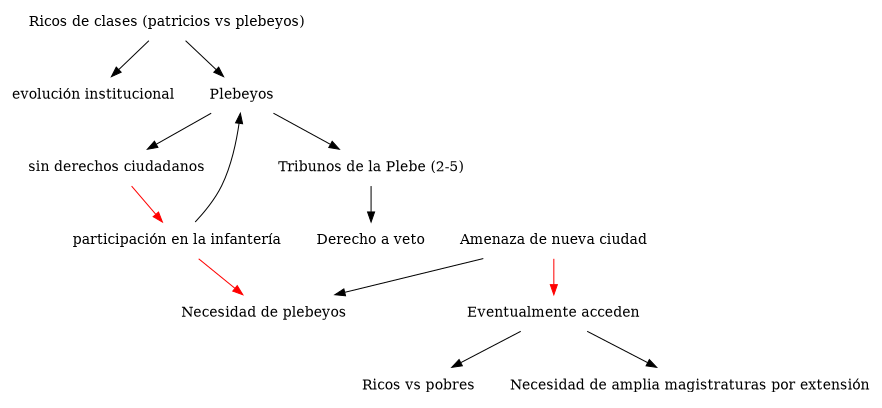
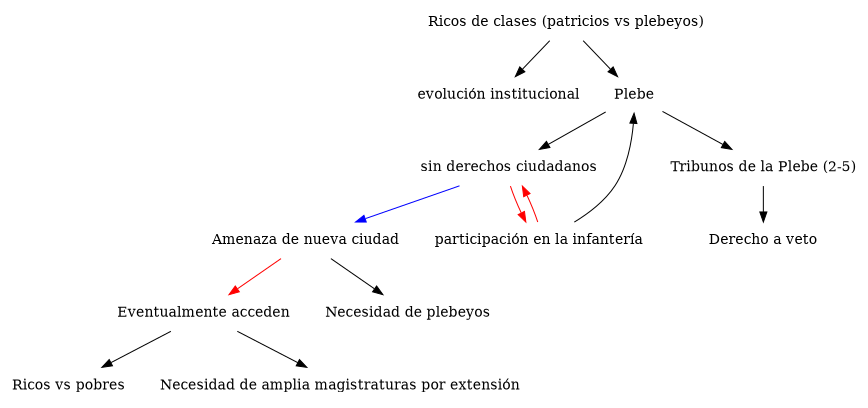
(242, 95) -> (634, 95)
none -> (412, 202)
(217, 274) -> (533, 209)
